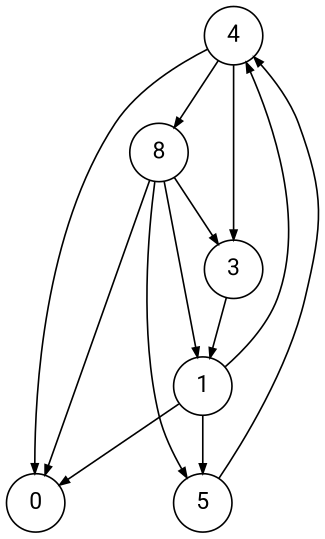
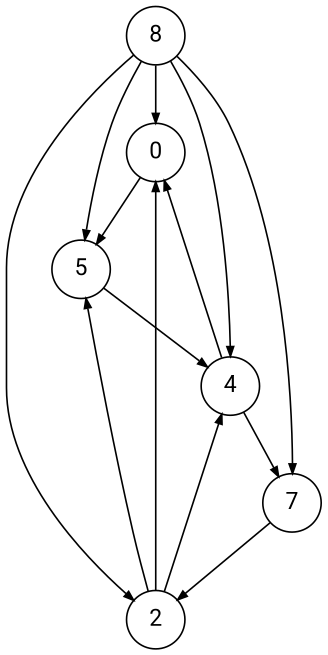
(199, 90) -> (217, 200)
none -> (121, 207)
(234, 269) -> (292, 503)
(203, 386) -> (156, 620)
